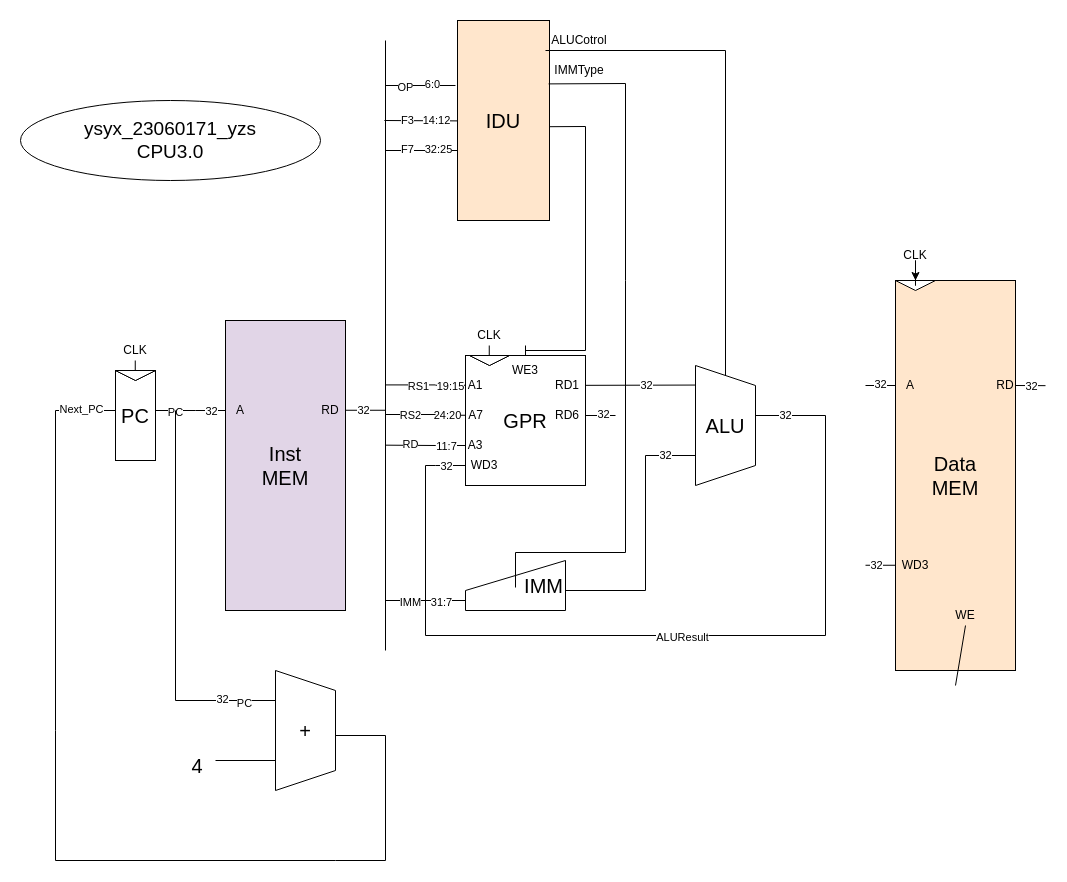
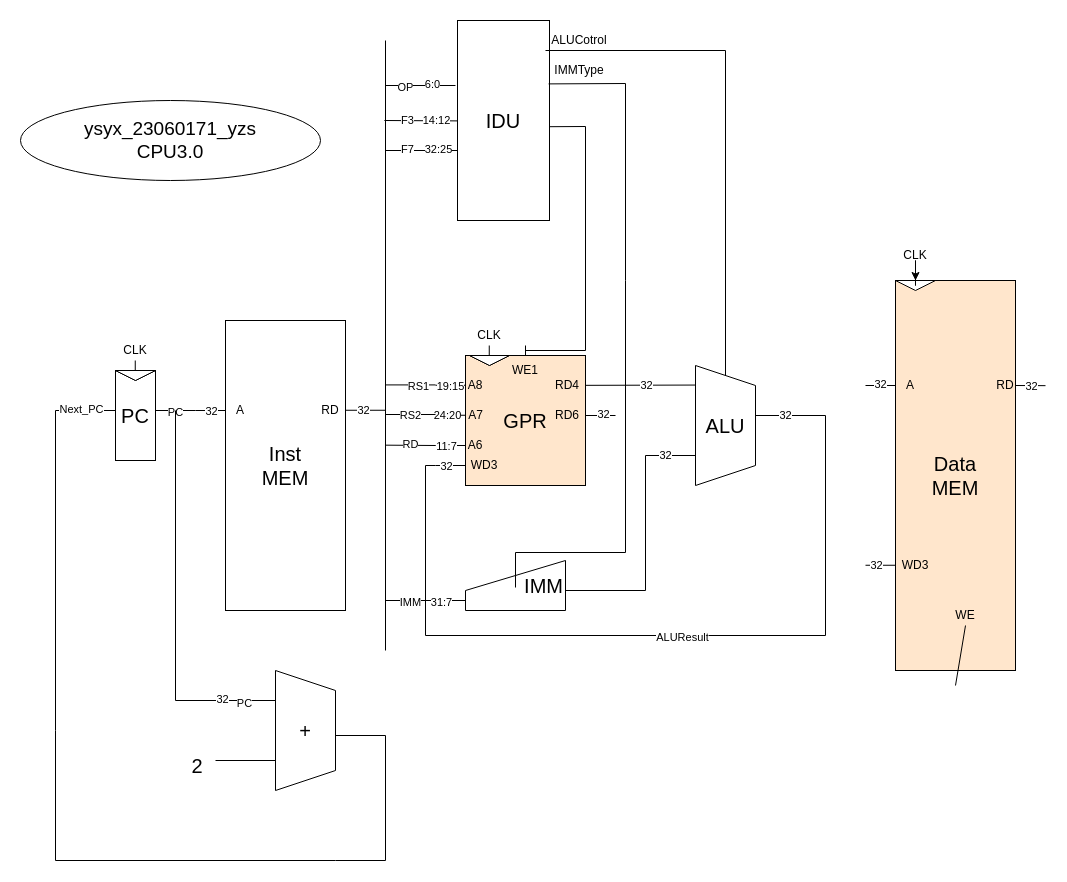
(504, 121) -> (504, 121)
(526, 371) -> (526, 371)
(476, 386) -> (476, 386)
(568, 386) -> (568, 386)
(526, 421) -> (526, 421)
(476, 446) -> (476, 446)
(286, 466) -> (286, 466)
(198, 766) -> (198, 766)
